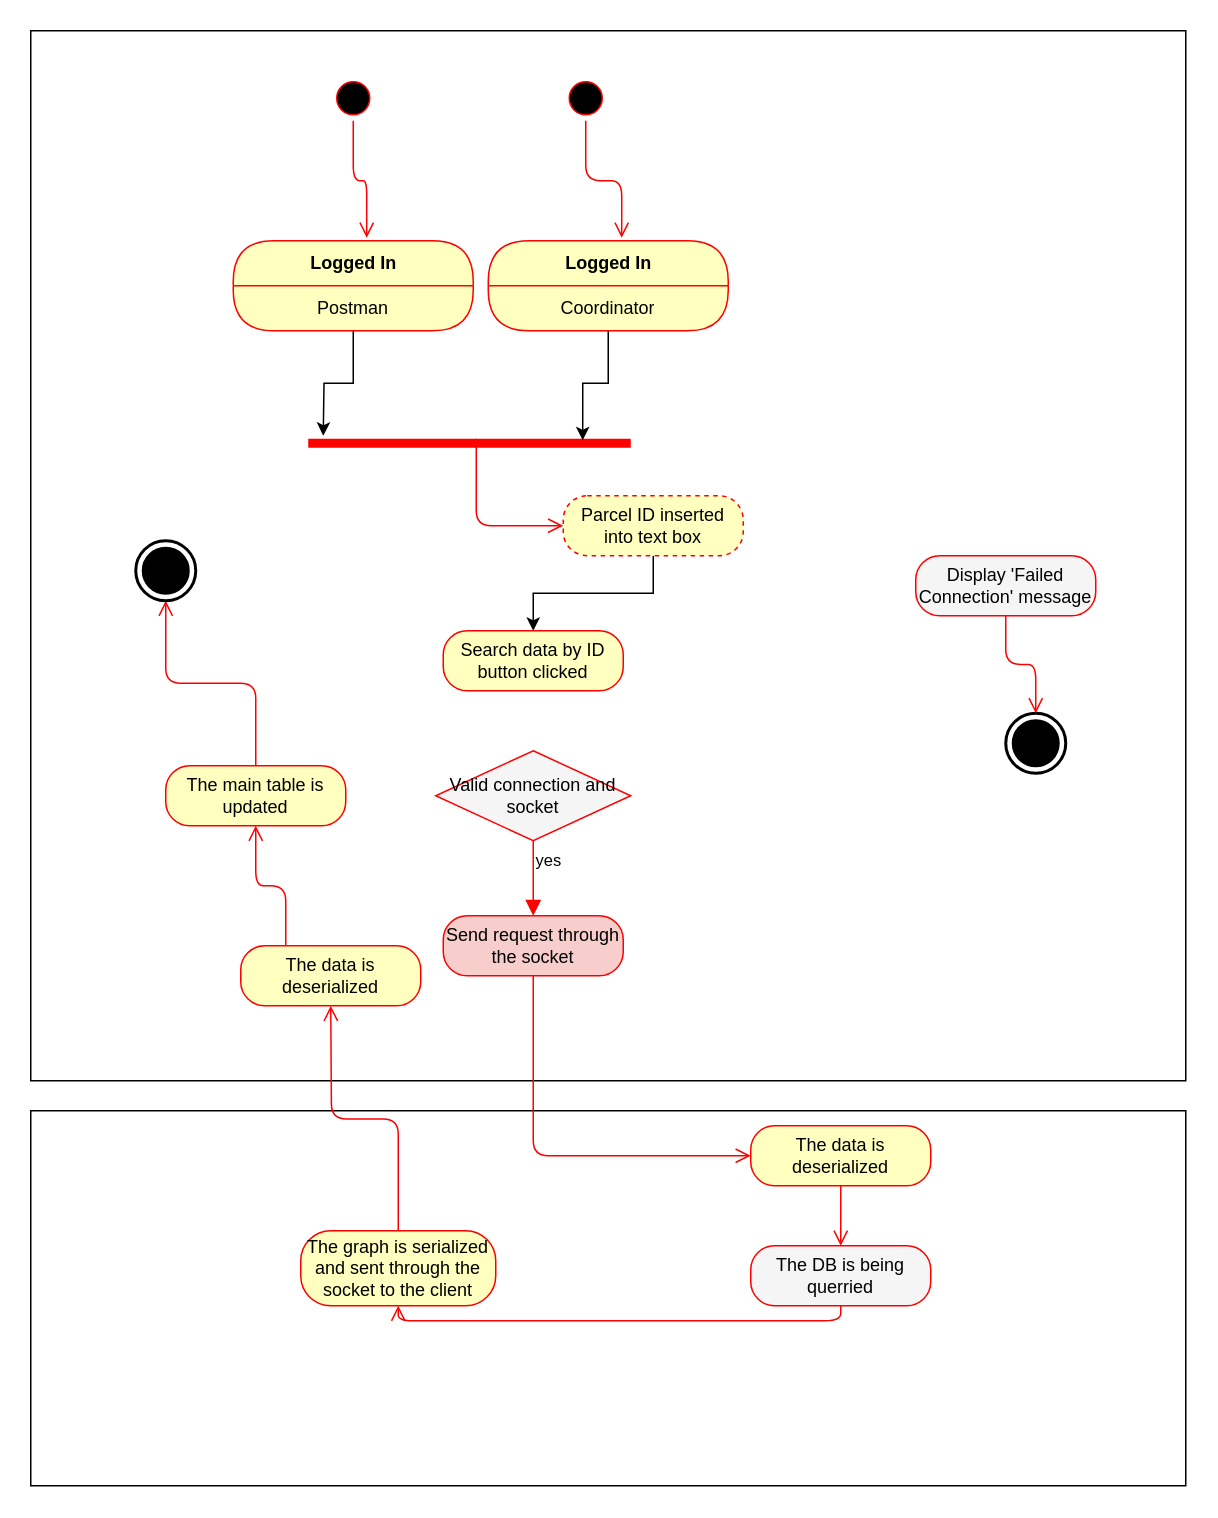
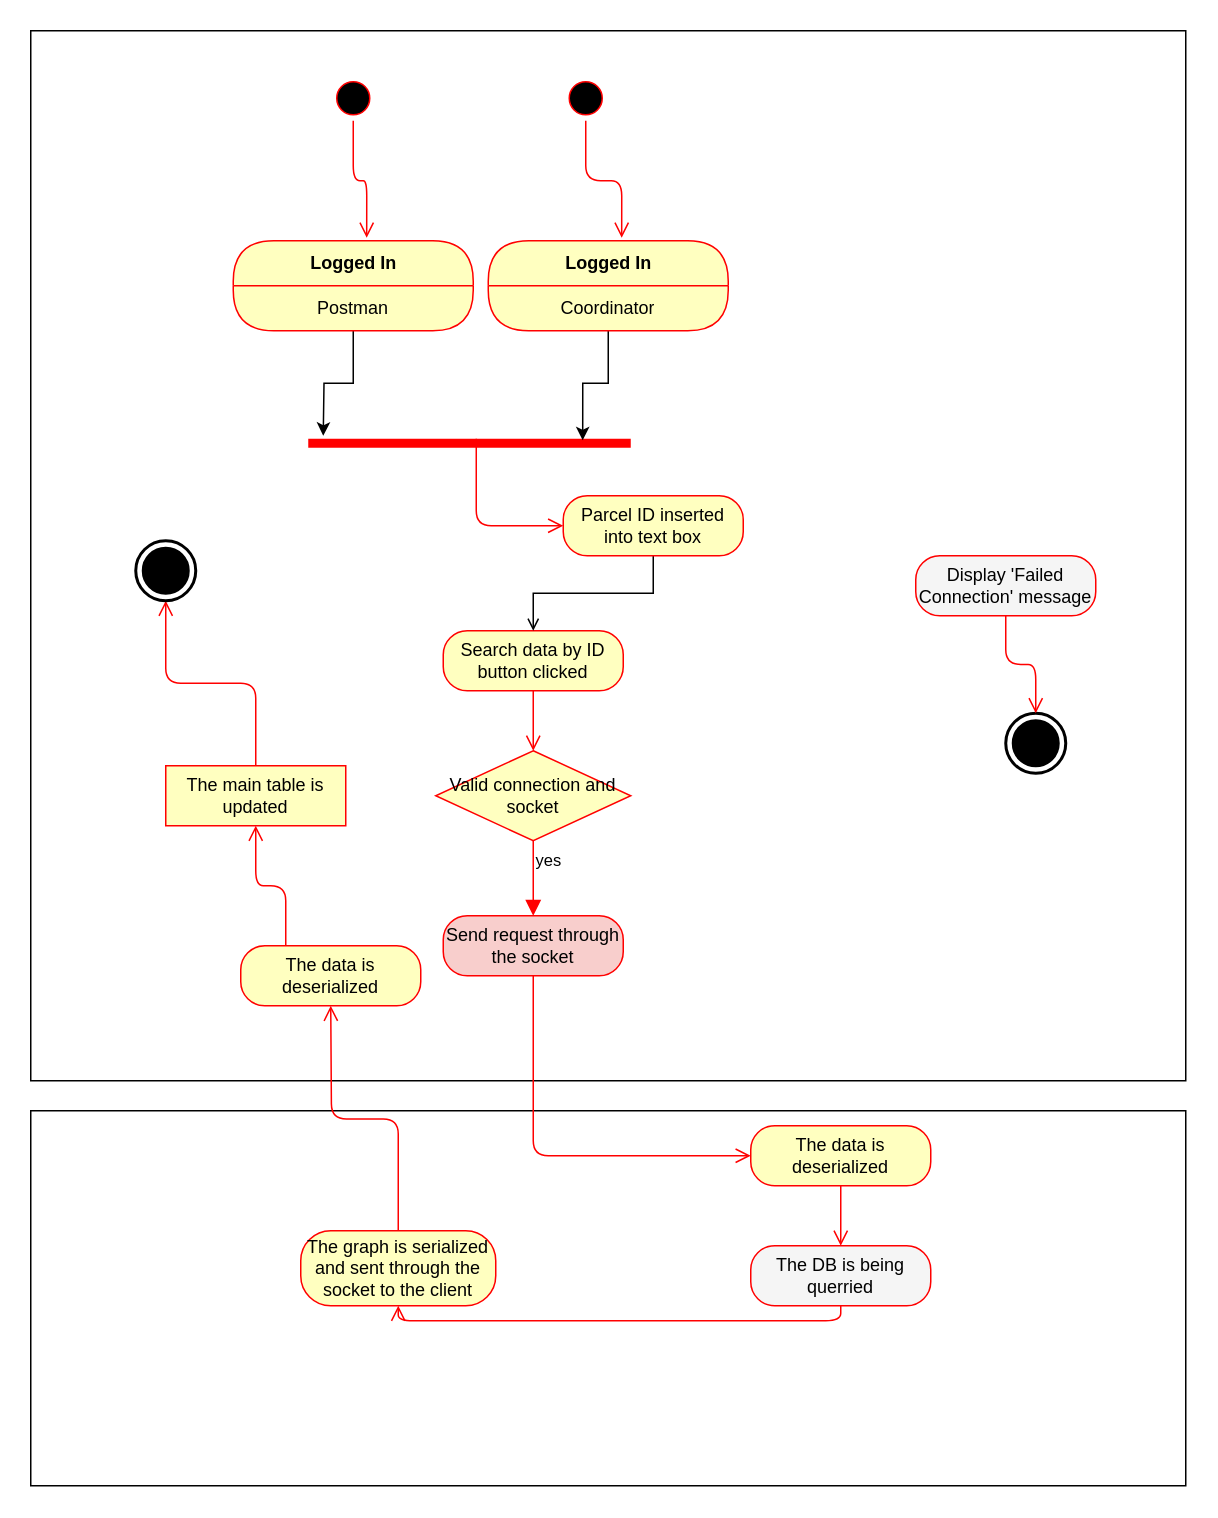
(653, 526) -> (653, 526)
(533, 619) -> (533, 621)
none -> (533, 719)
(256, 796) -> (256, 796)
(533, 796) -> (533, 796)
